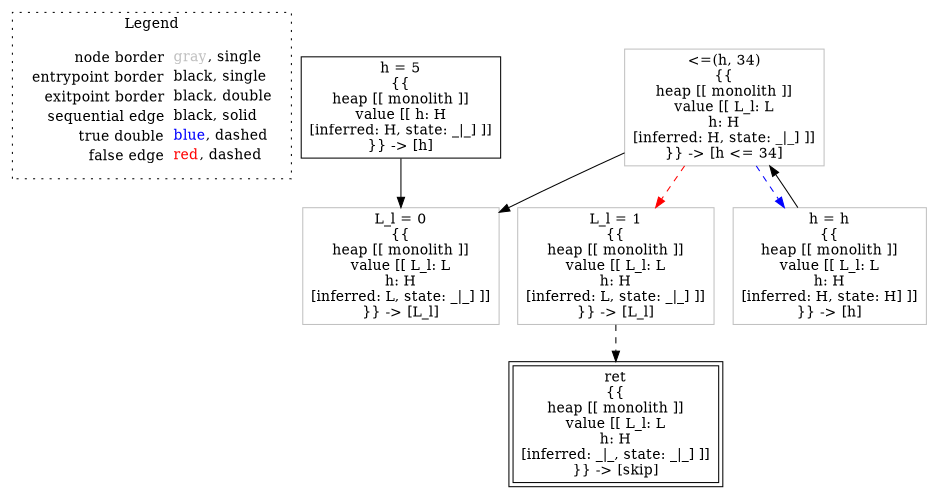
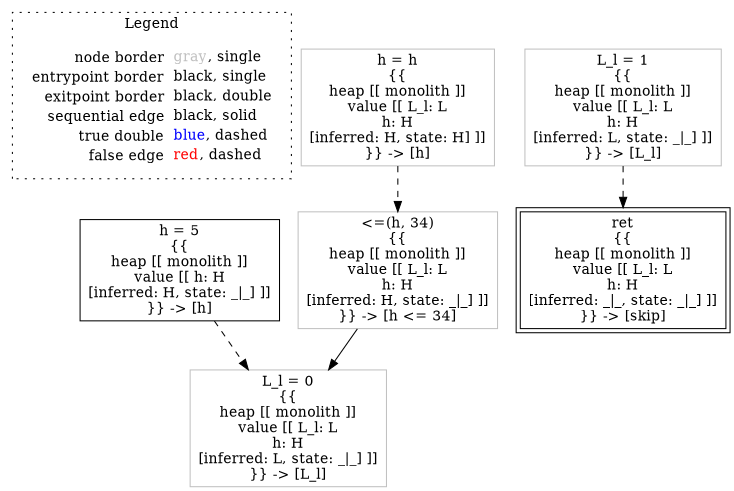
(401, 178) -> (228, 341)
(673, 182) -> none
(767, 182) -> none
(787, 191) -> (398, 184)
